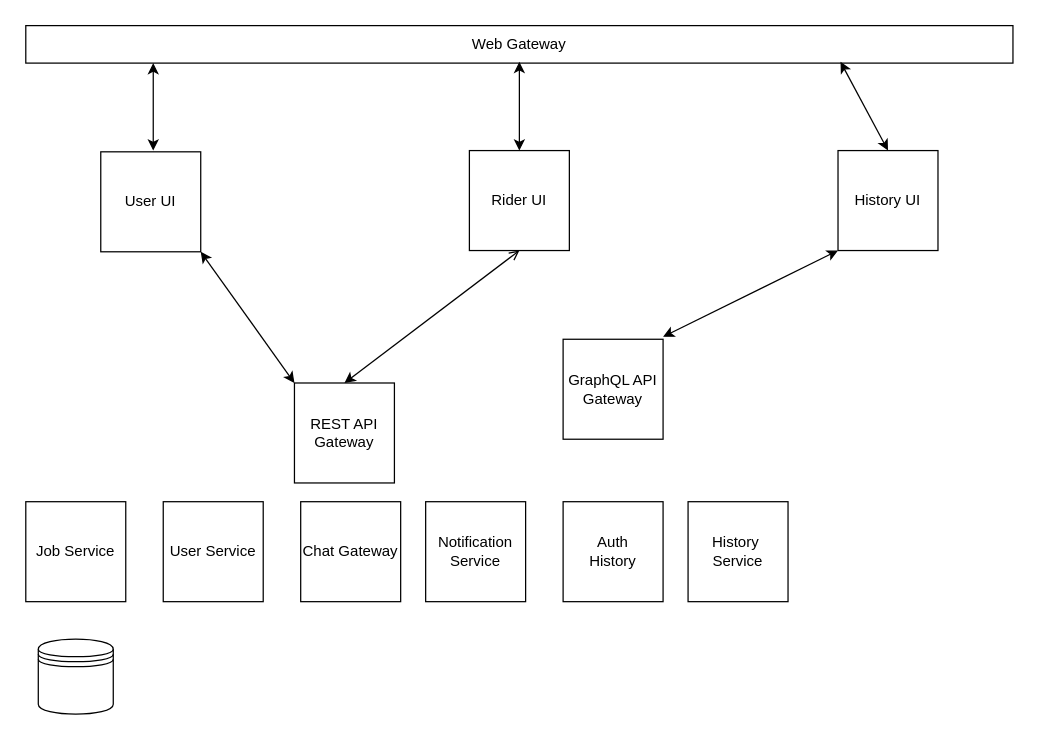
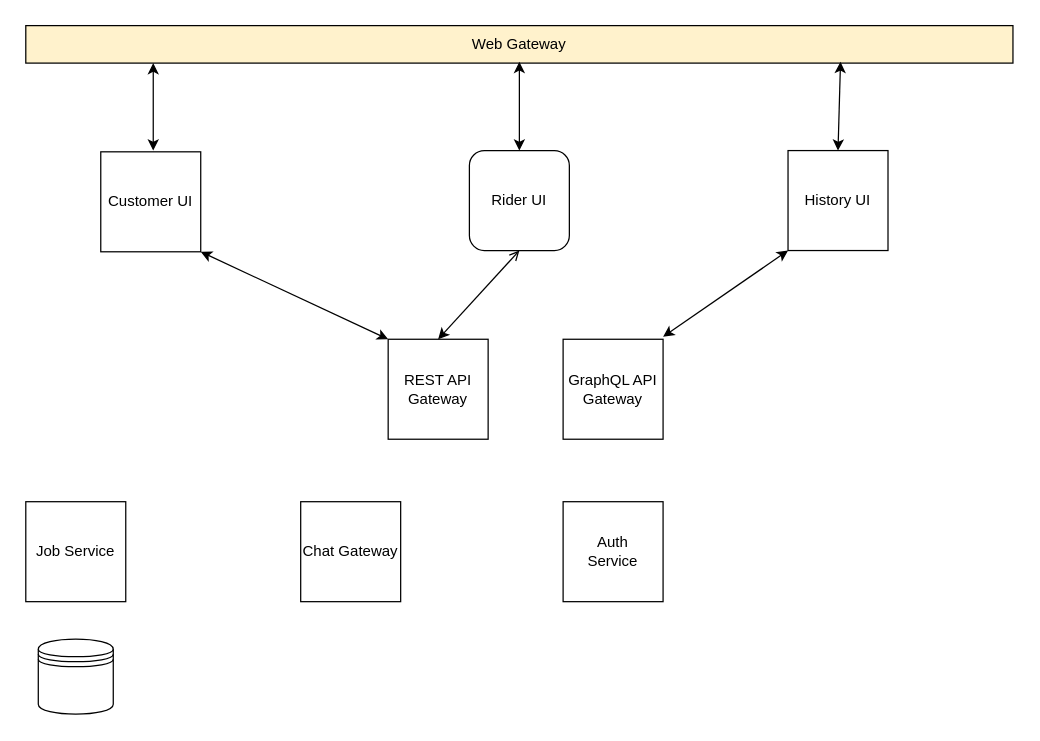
(519, 44) -> (519, 44)
(519, 201) -> (519, 201)
(888, 201) -> (838, 201)
(151, 202) -> (151, 202)
(344, 433) -> (438, 389)
(213, 552) -> none
(476, 552) -> none
(613, 552) -> (613, 552)
(738, 552) -> none
